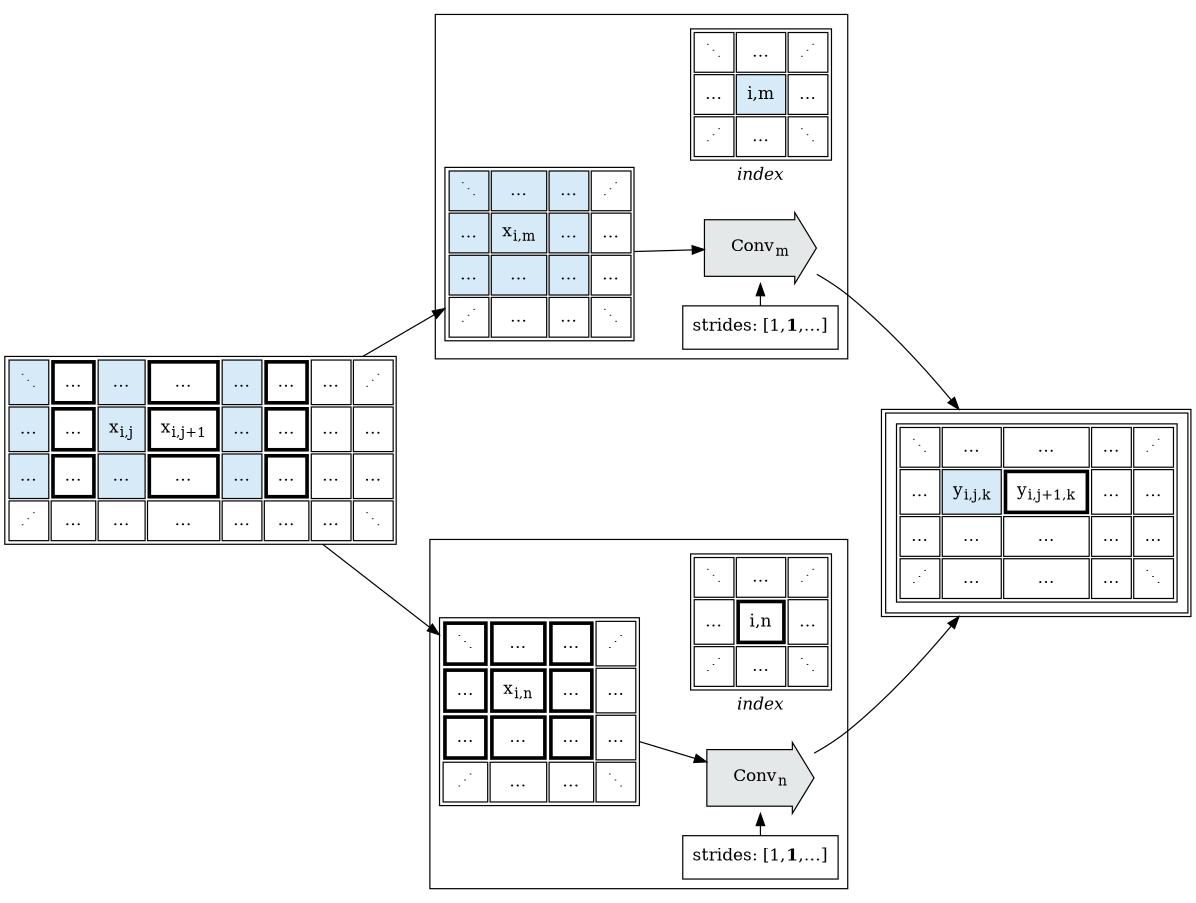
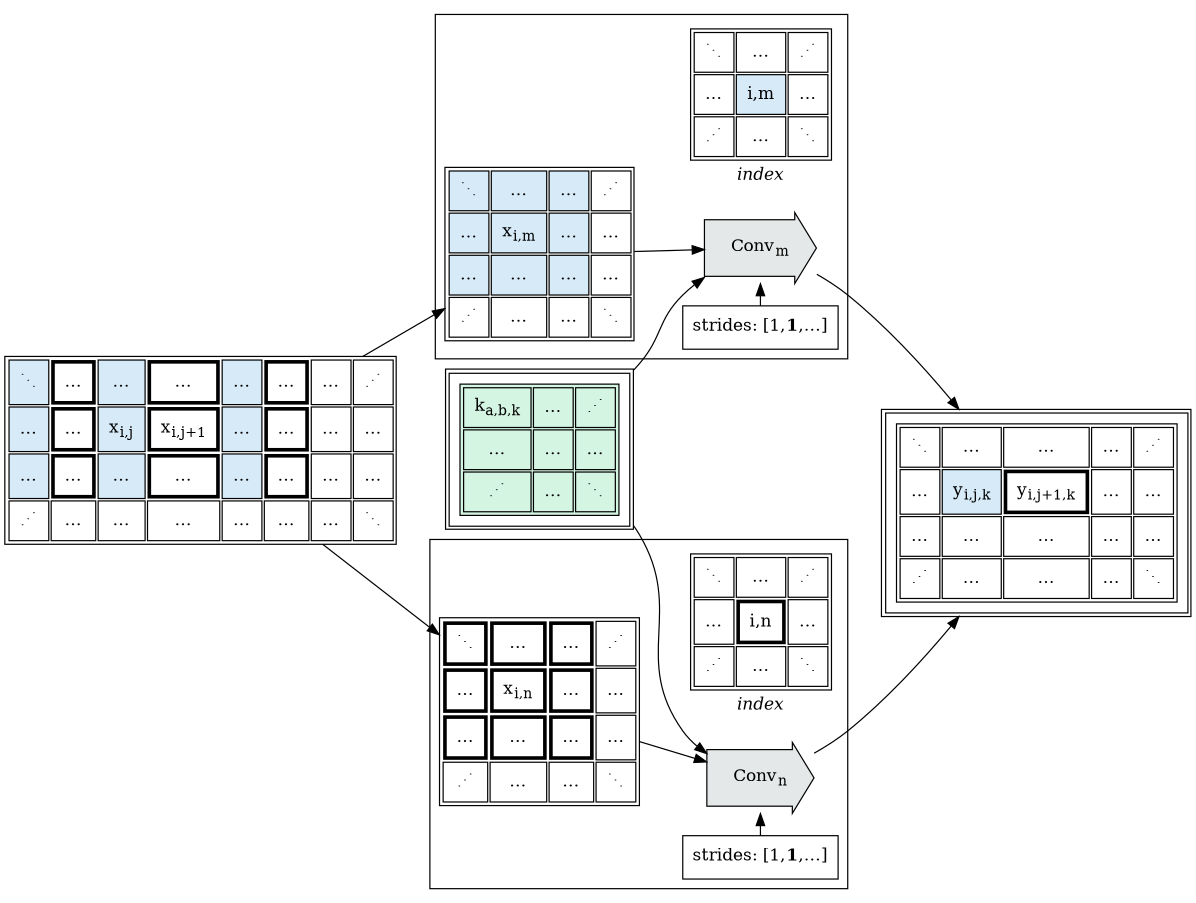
none -> (539, 449)
